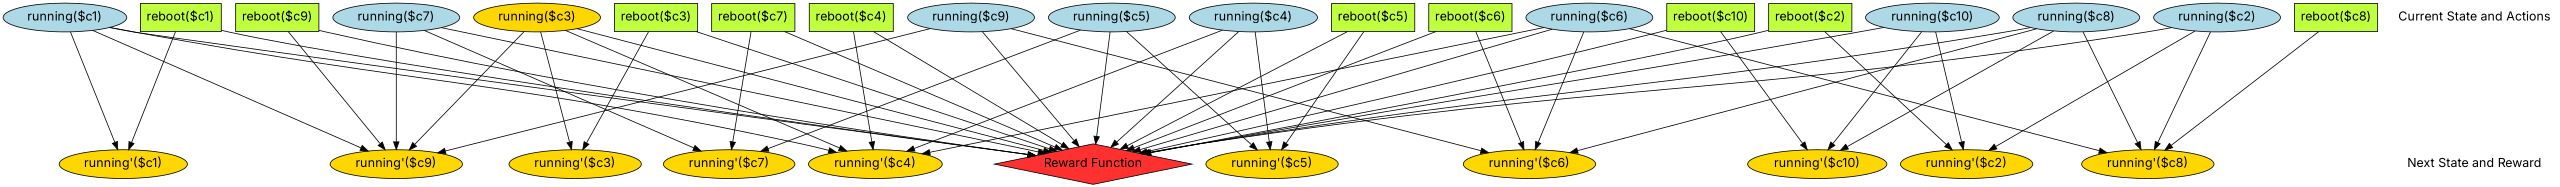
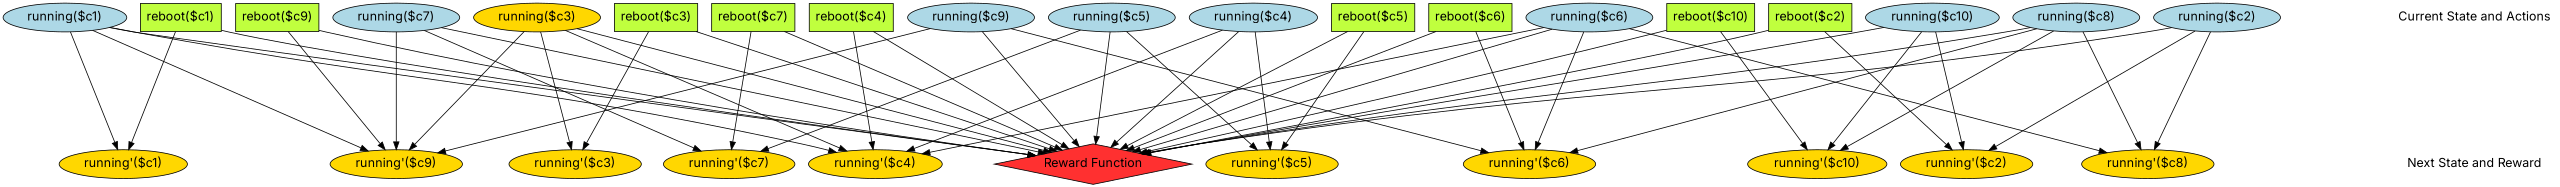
(2336, 18) -> none
